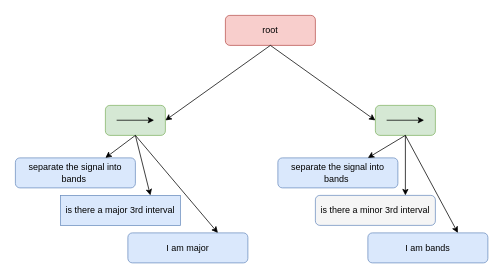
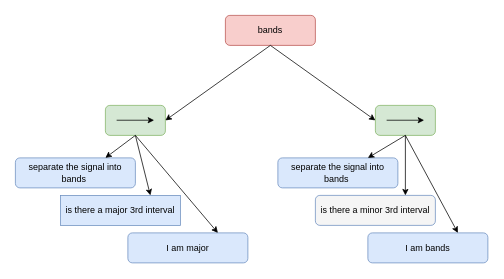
(270, 30) -> (270, 30)
